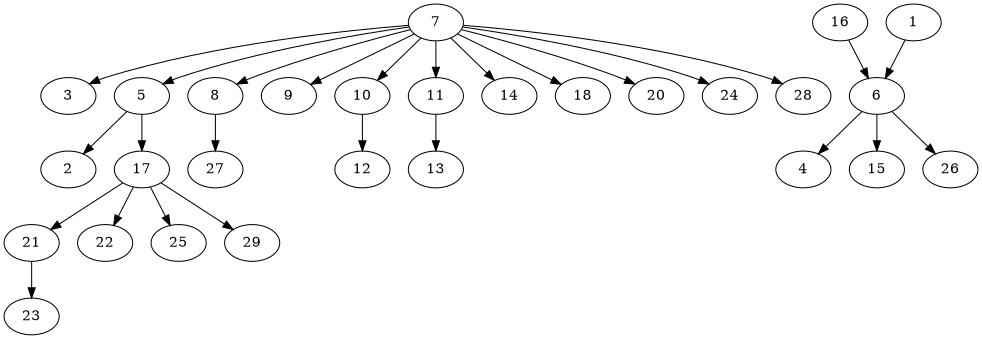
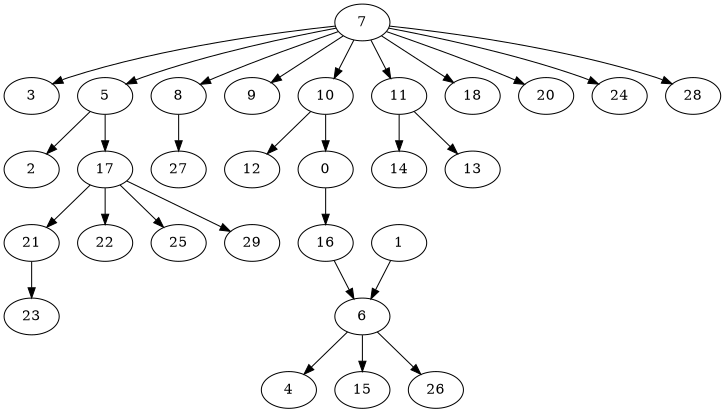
(469, 56) -> (399, 128)
none -> (326, 169)
